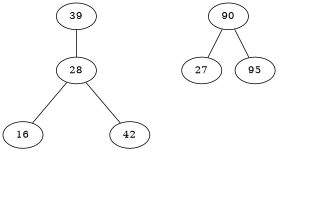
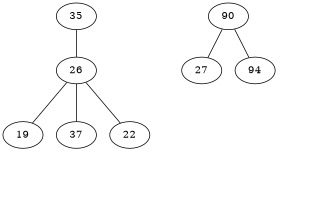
(76, 16) -> (76, 16)
(76, 70) -> (76, 70)
(255, 70) -> (255, 70)
(23, 135) -> (23, 135)
none -> (76, 135)
(130, 135) -> (130, 135)
